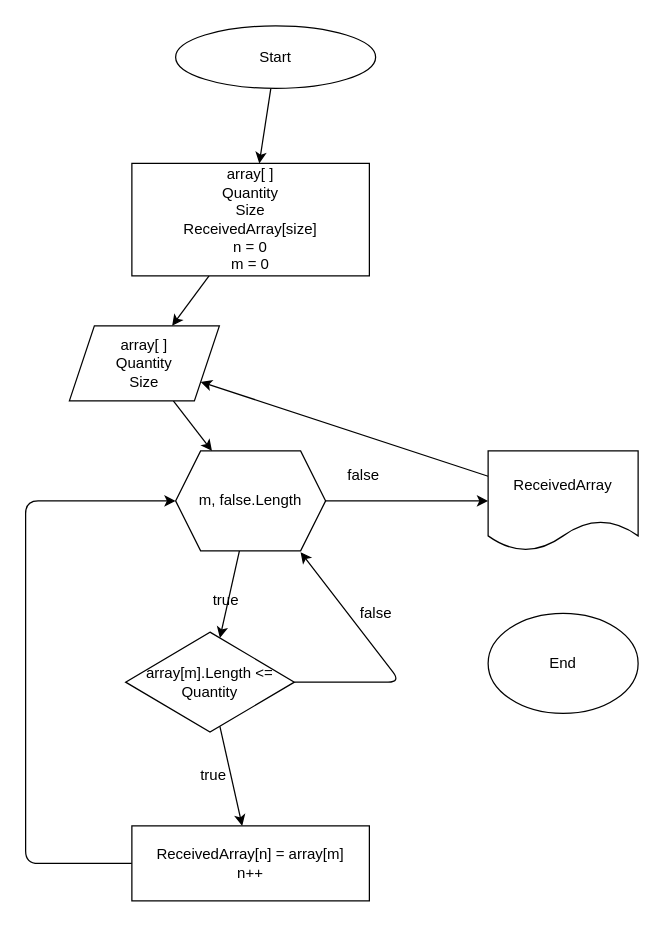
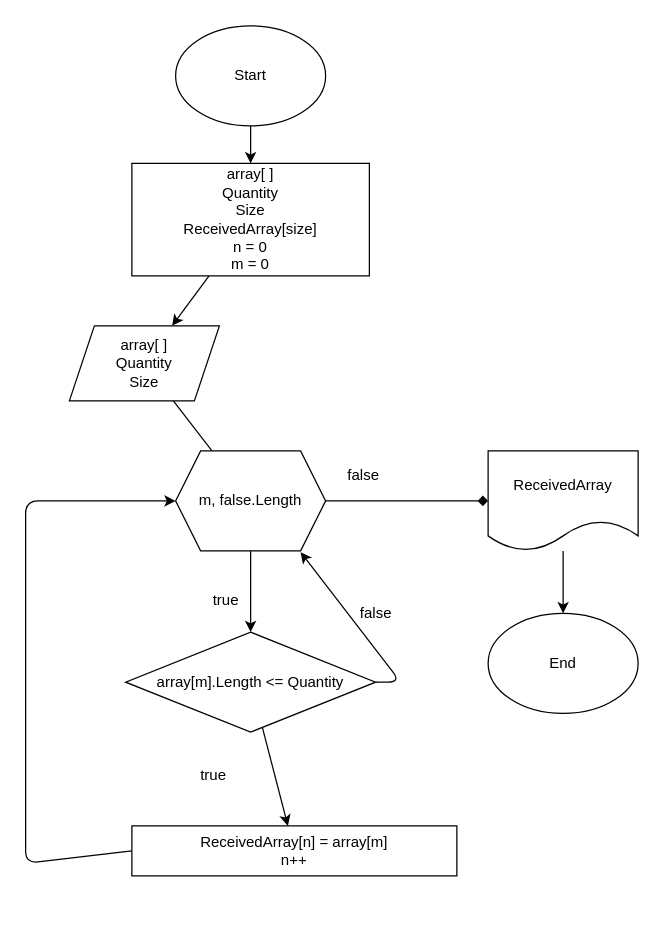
(276, 57) -> (251, 76)
(348, 430) -> (563, 578)
(206, 443) -> (208, 445)
(478, 501) -> (477, 501)
(210, 682) -> (251, 682)
(251, 863) -> (294, 851)
